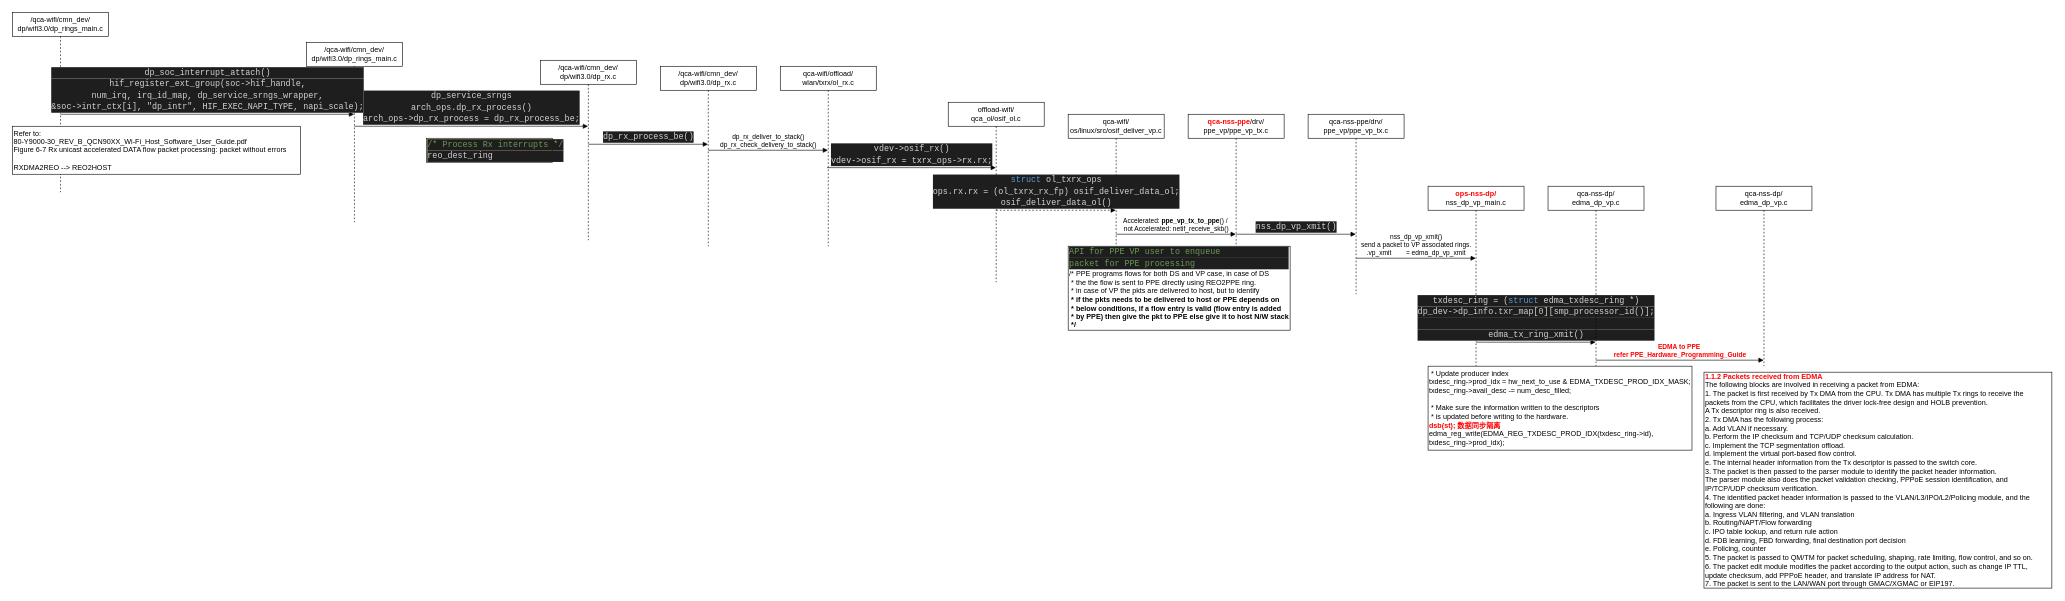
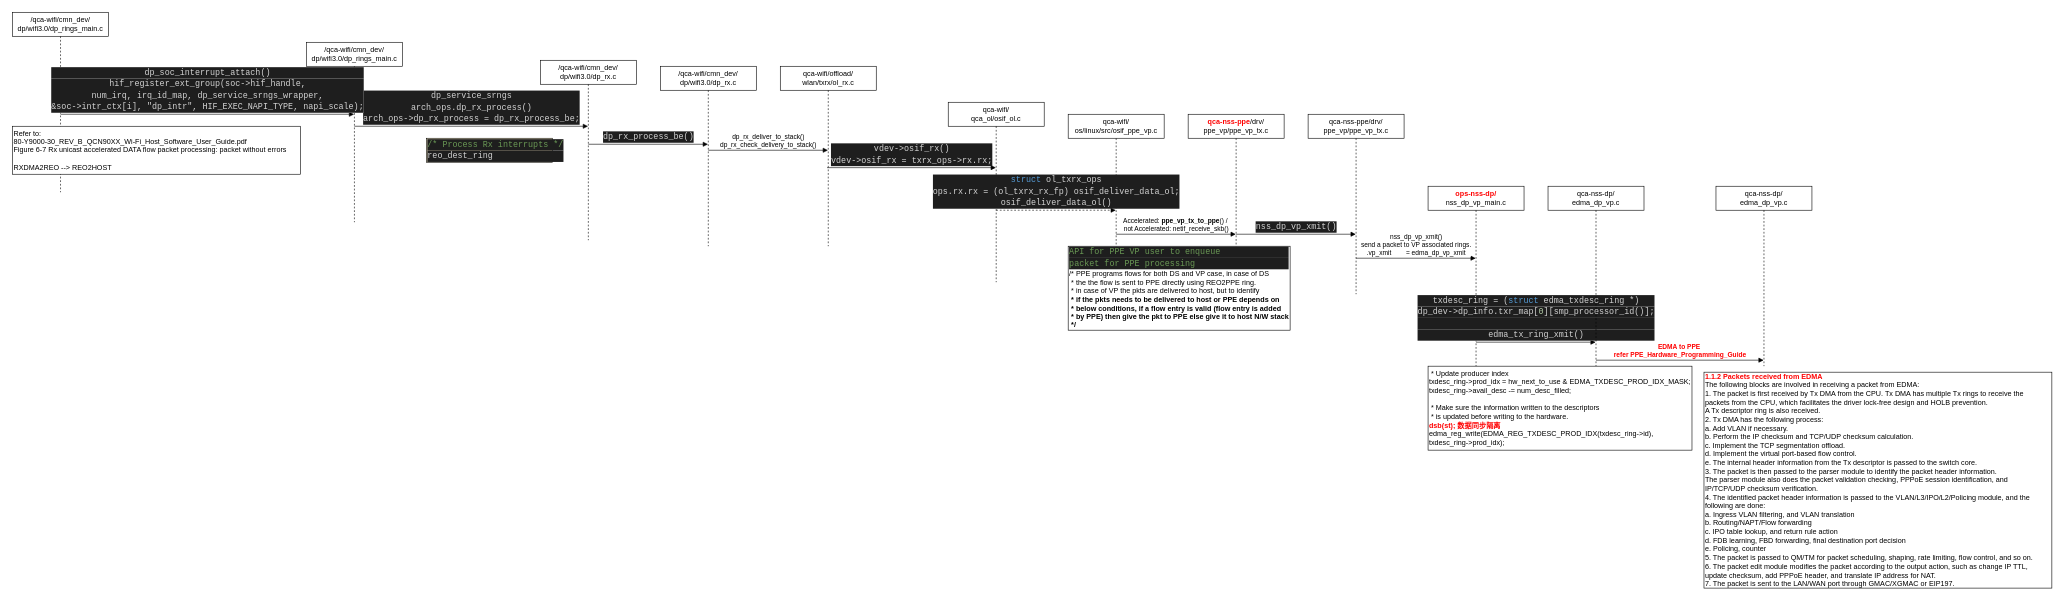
(996, 114) -> (996, 114)
(1116, 126) -> (1116, 126)
